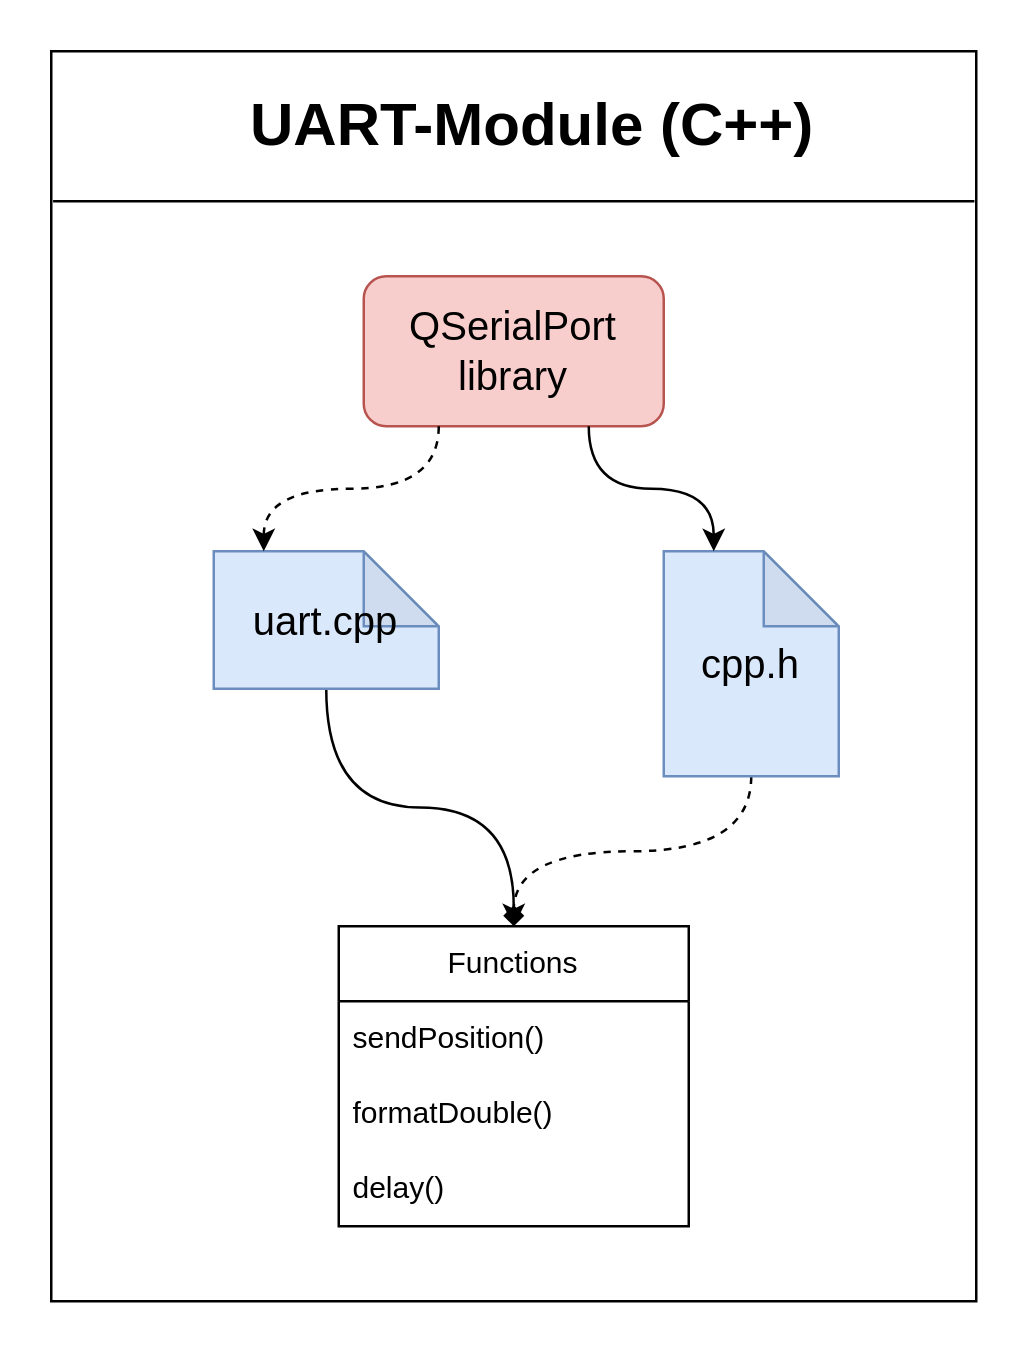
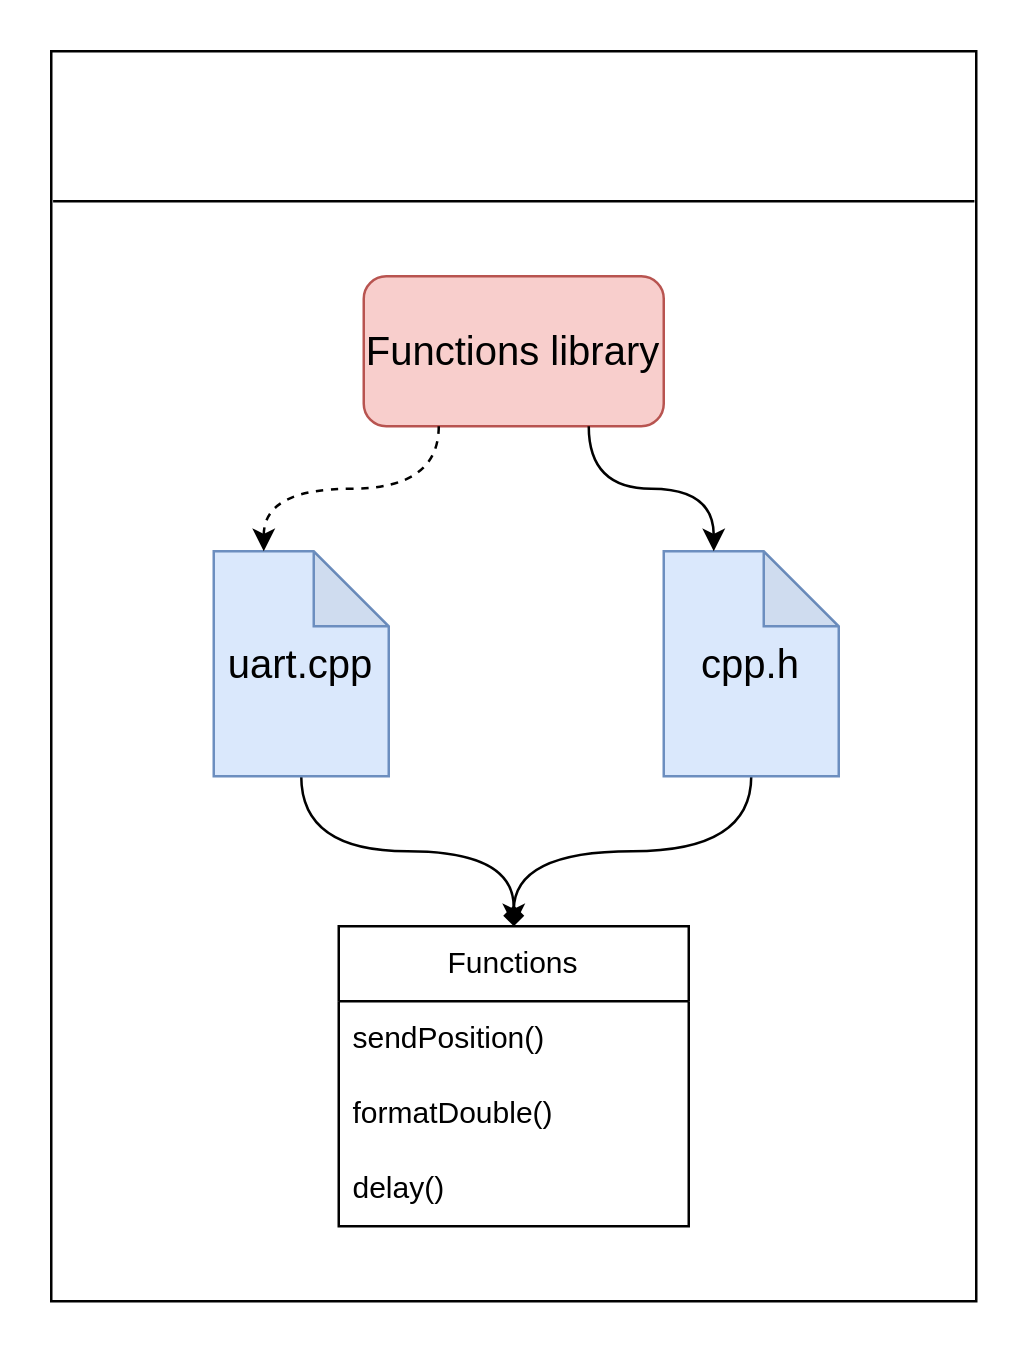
(539, 126) -> none
(514, 351) -> (514, 351)
(326, 620) -> (301, 664)
(645, 851) -> (645, 851)
